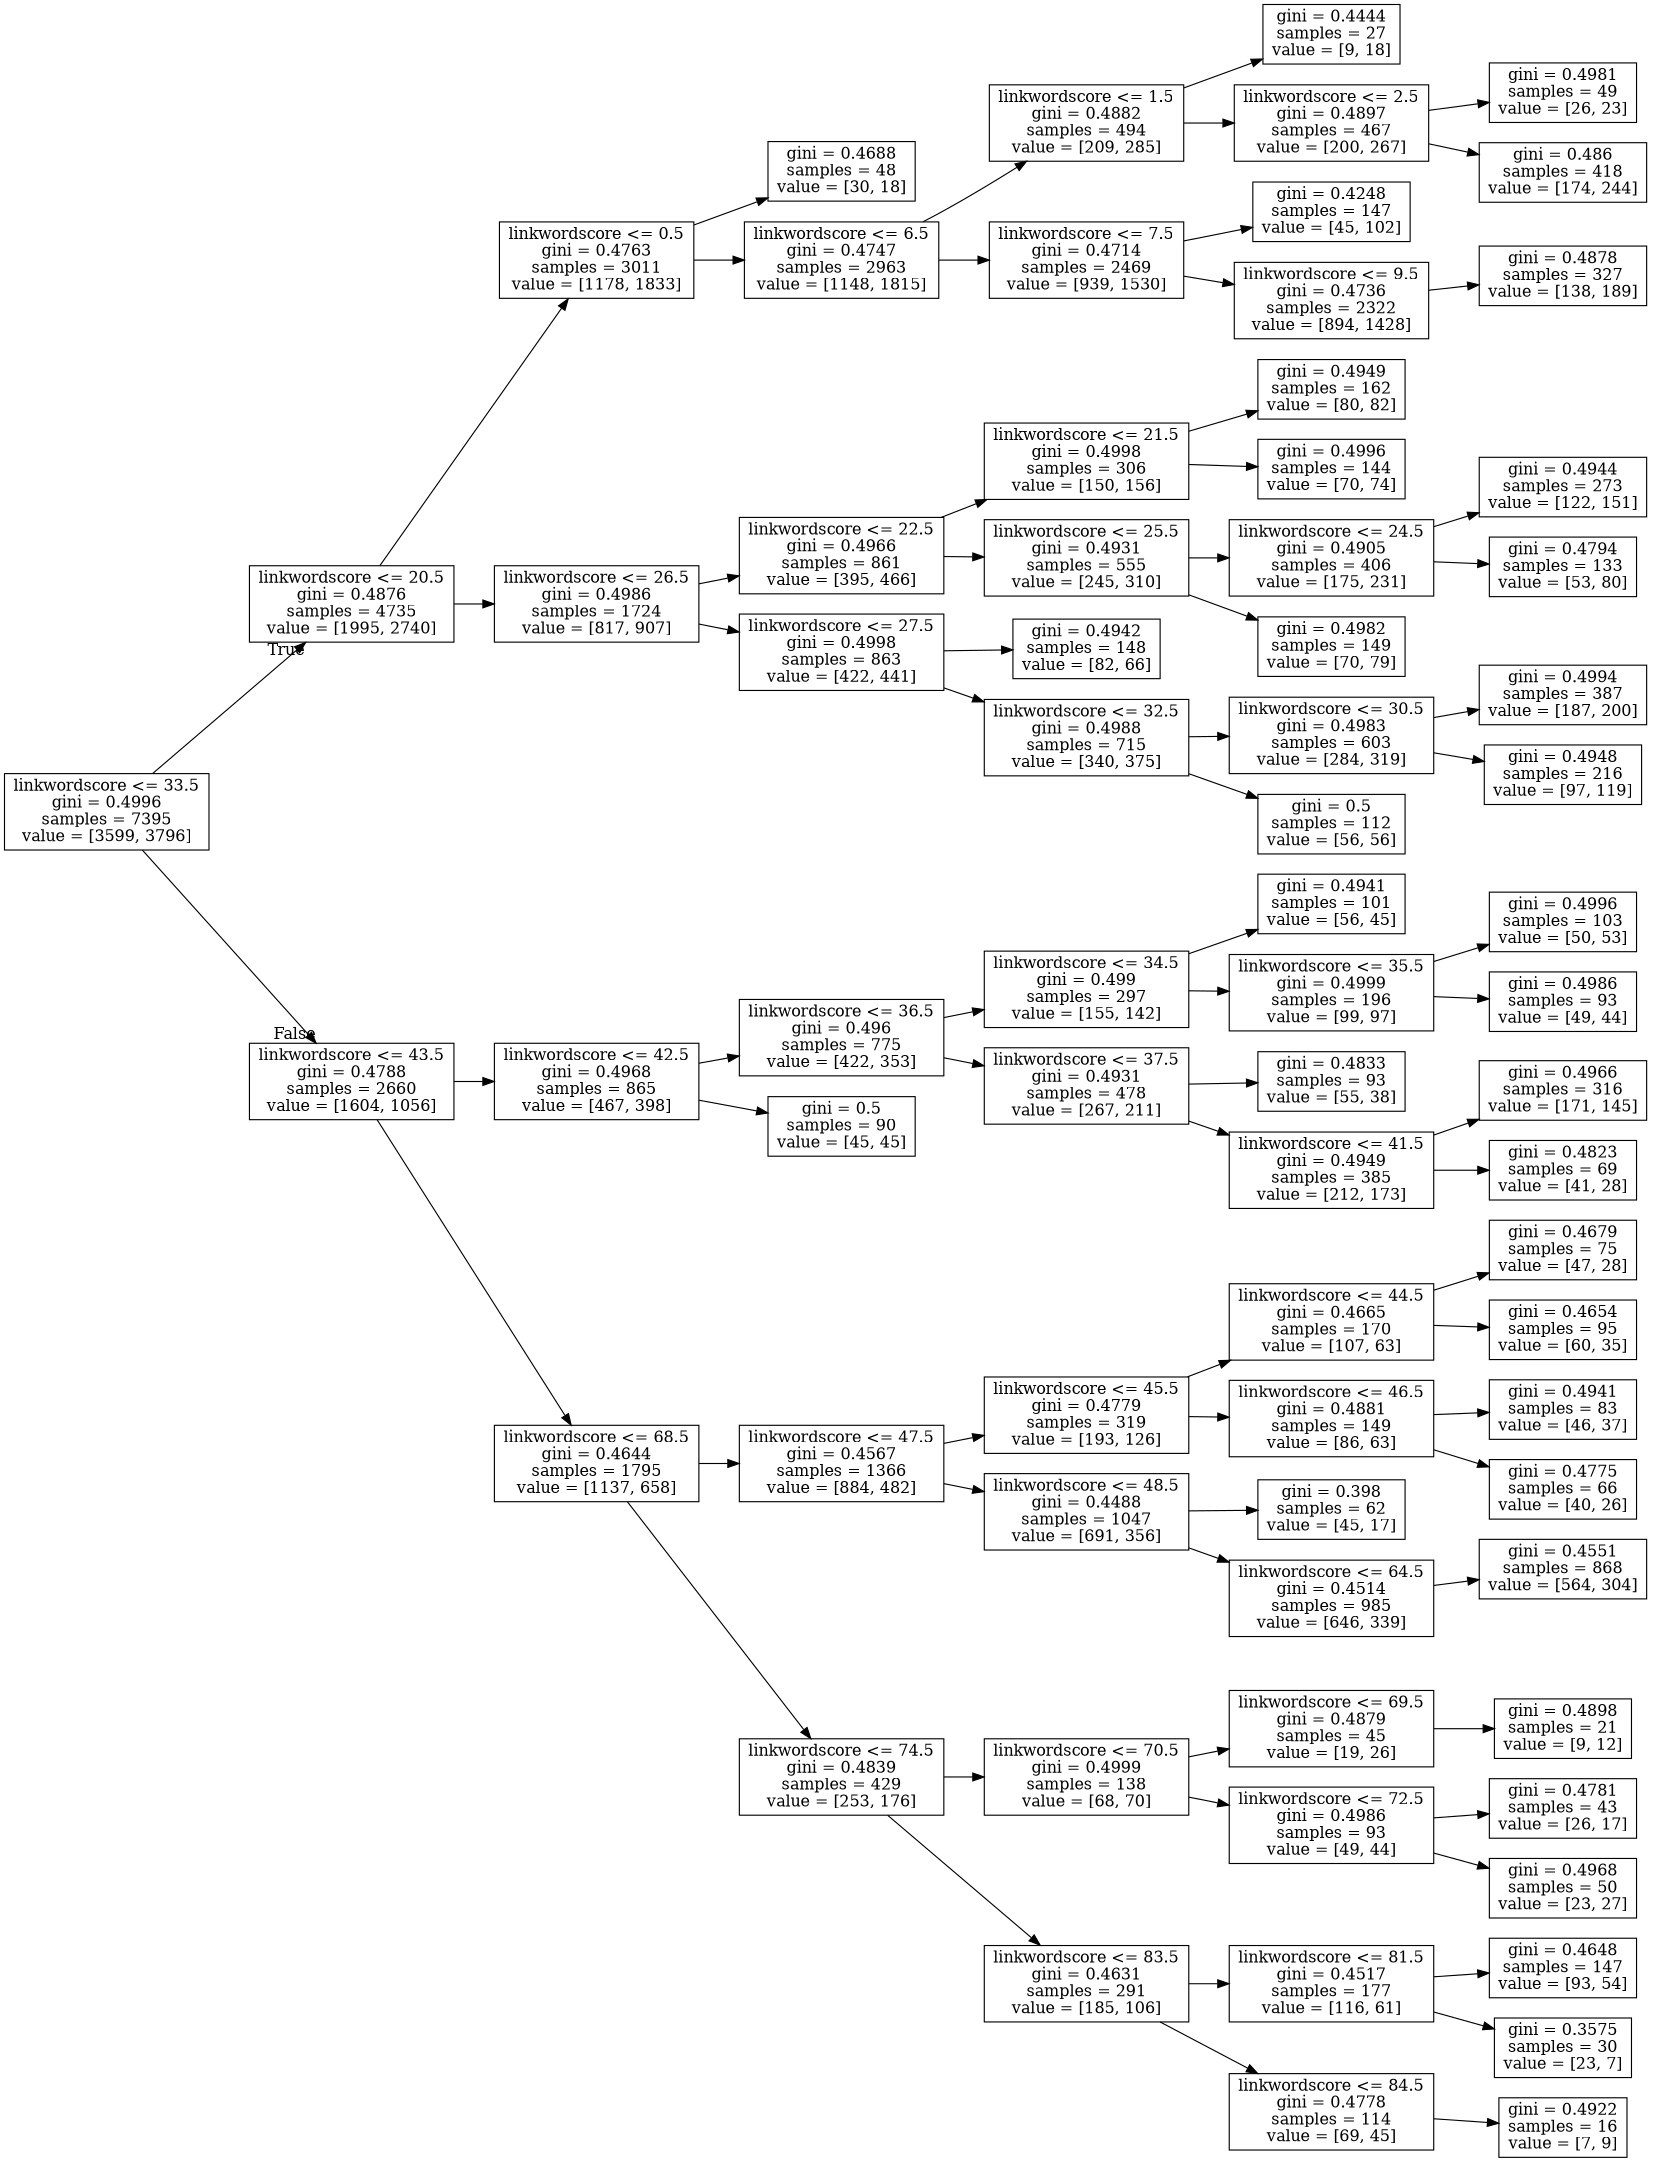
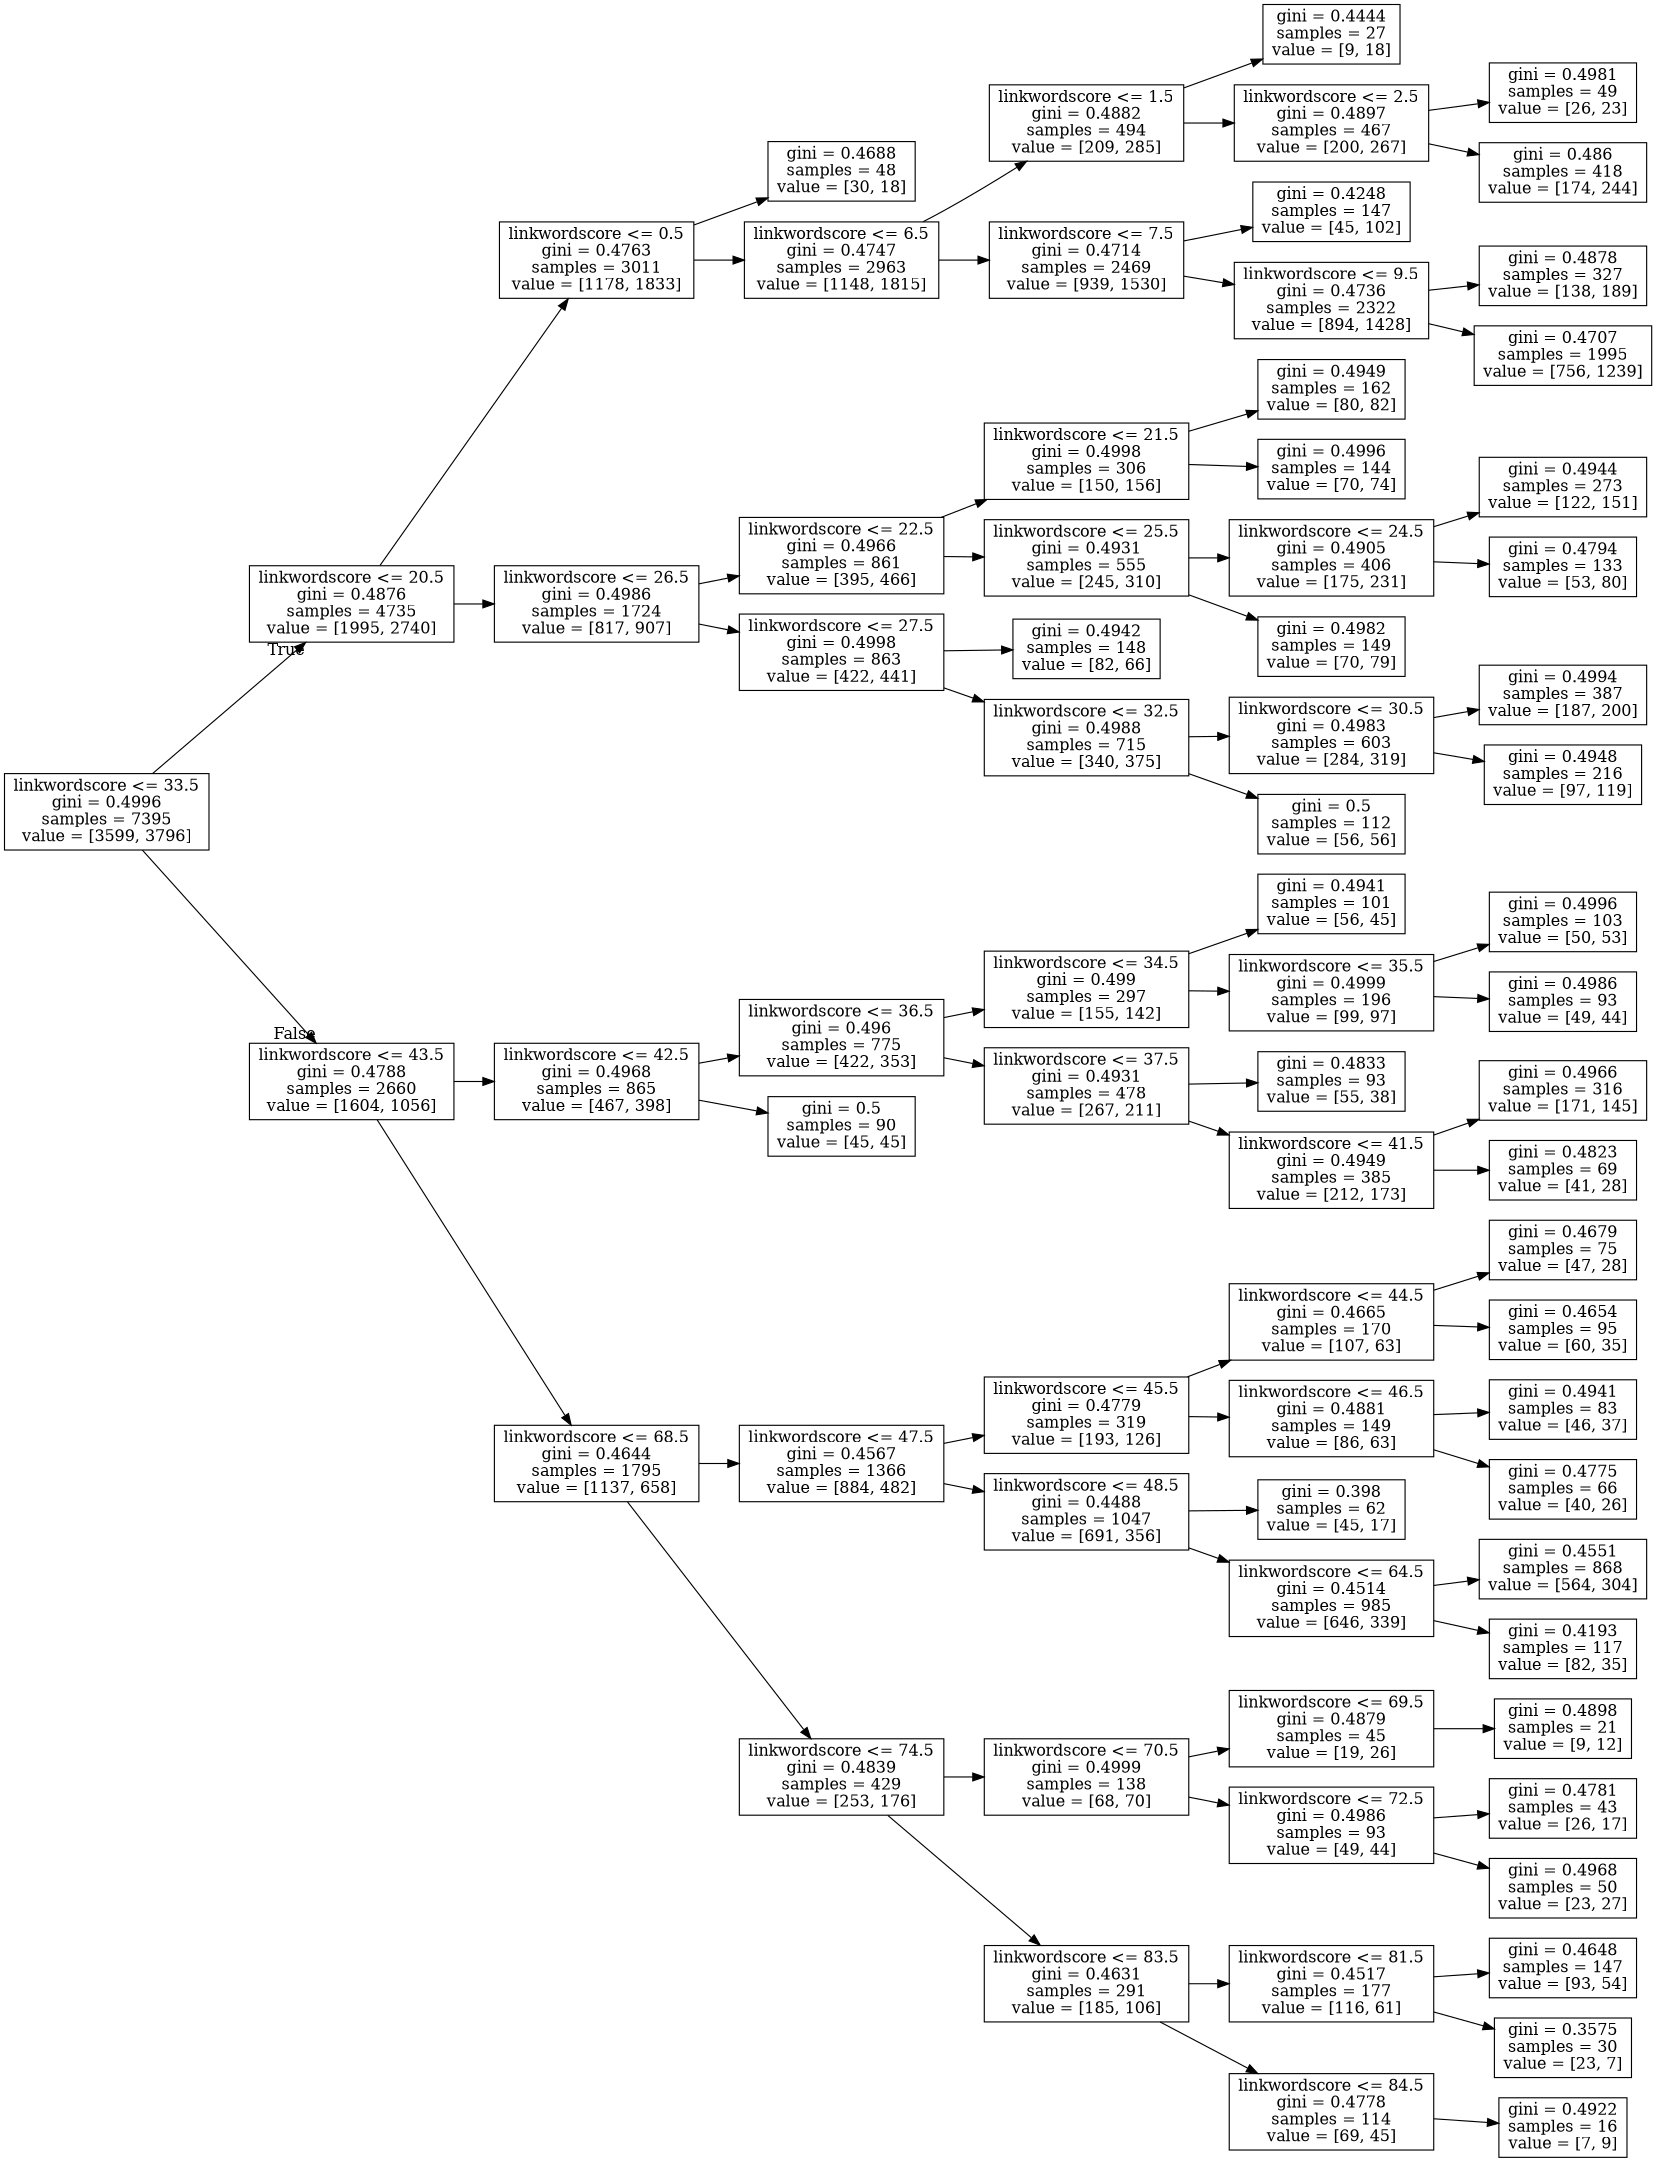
none -> (1563, 356)
none -> (1563, 1649)
